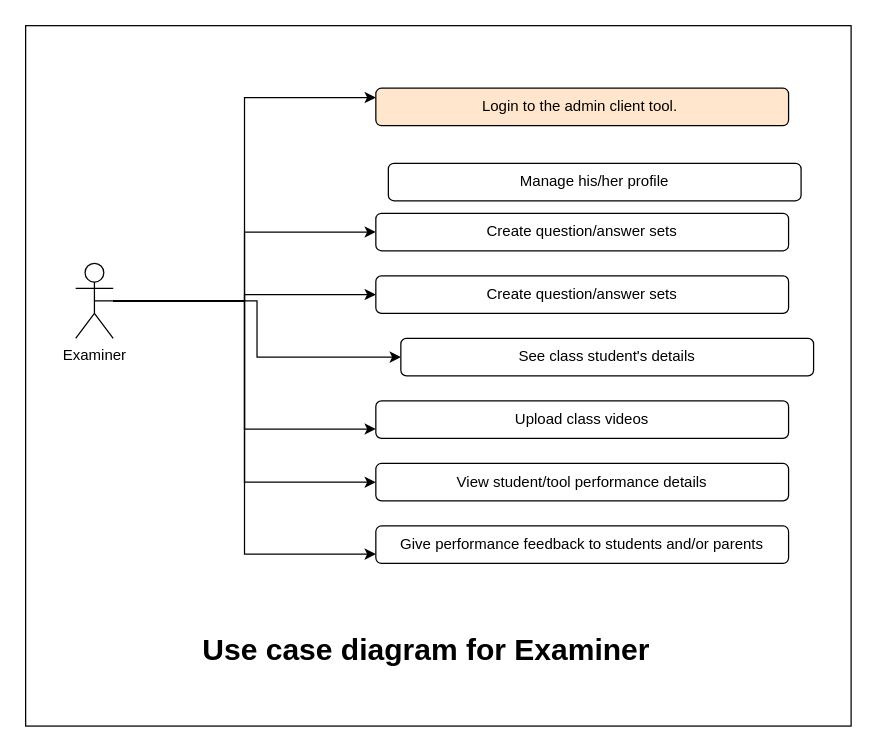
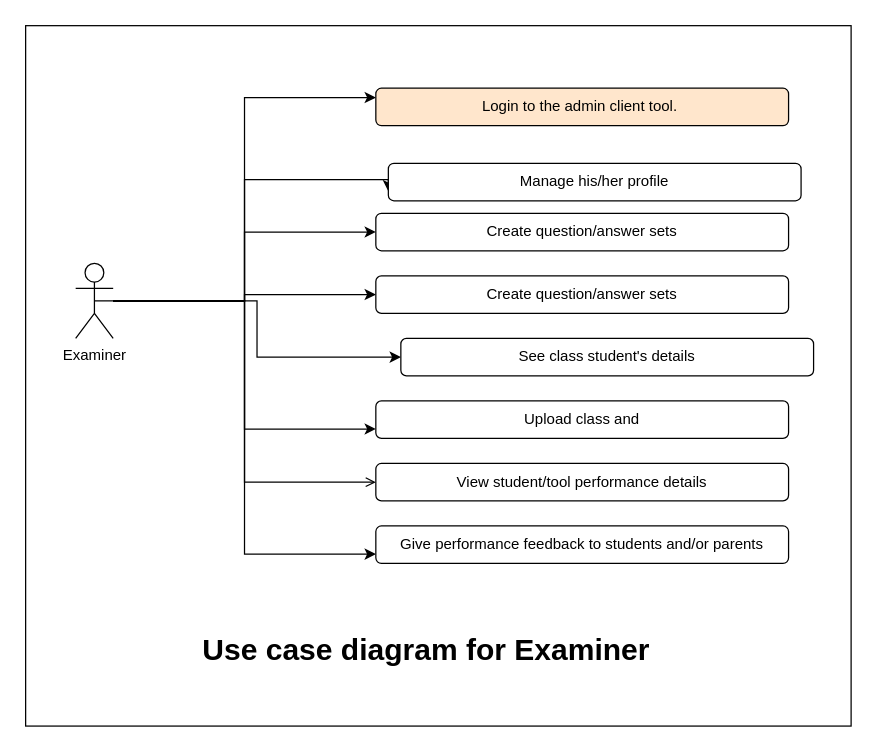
none -> (319, 179)
(582, 419) -> (582, 419)
(366, 482) -> (368, 482)
